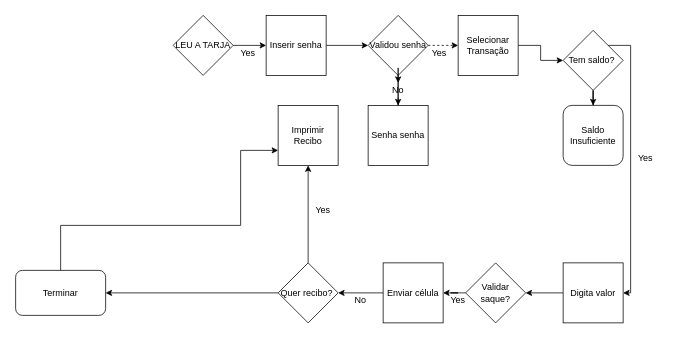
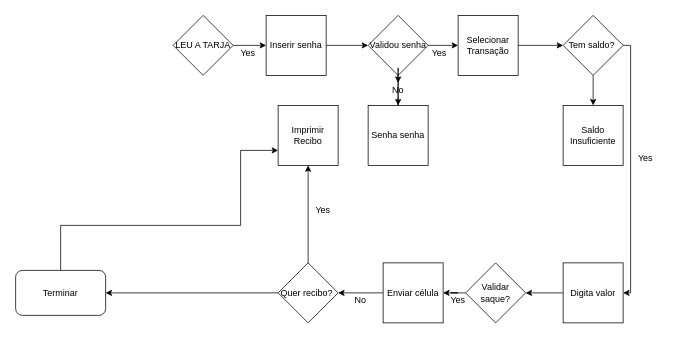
(440, 45) -> (440, 45)
(593, 60) -> (593, 45)
(593, 135) -> (593, 135)
